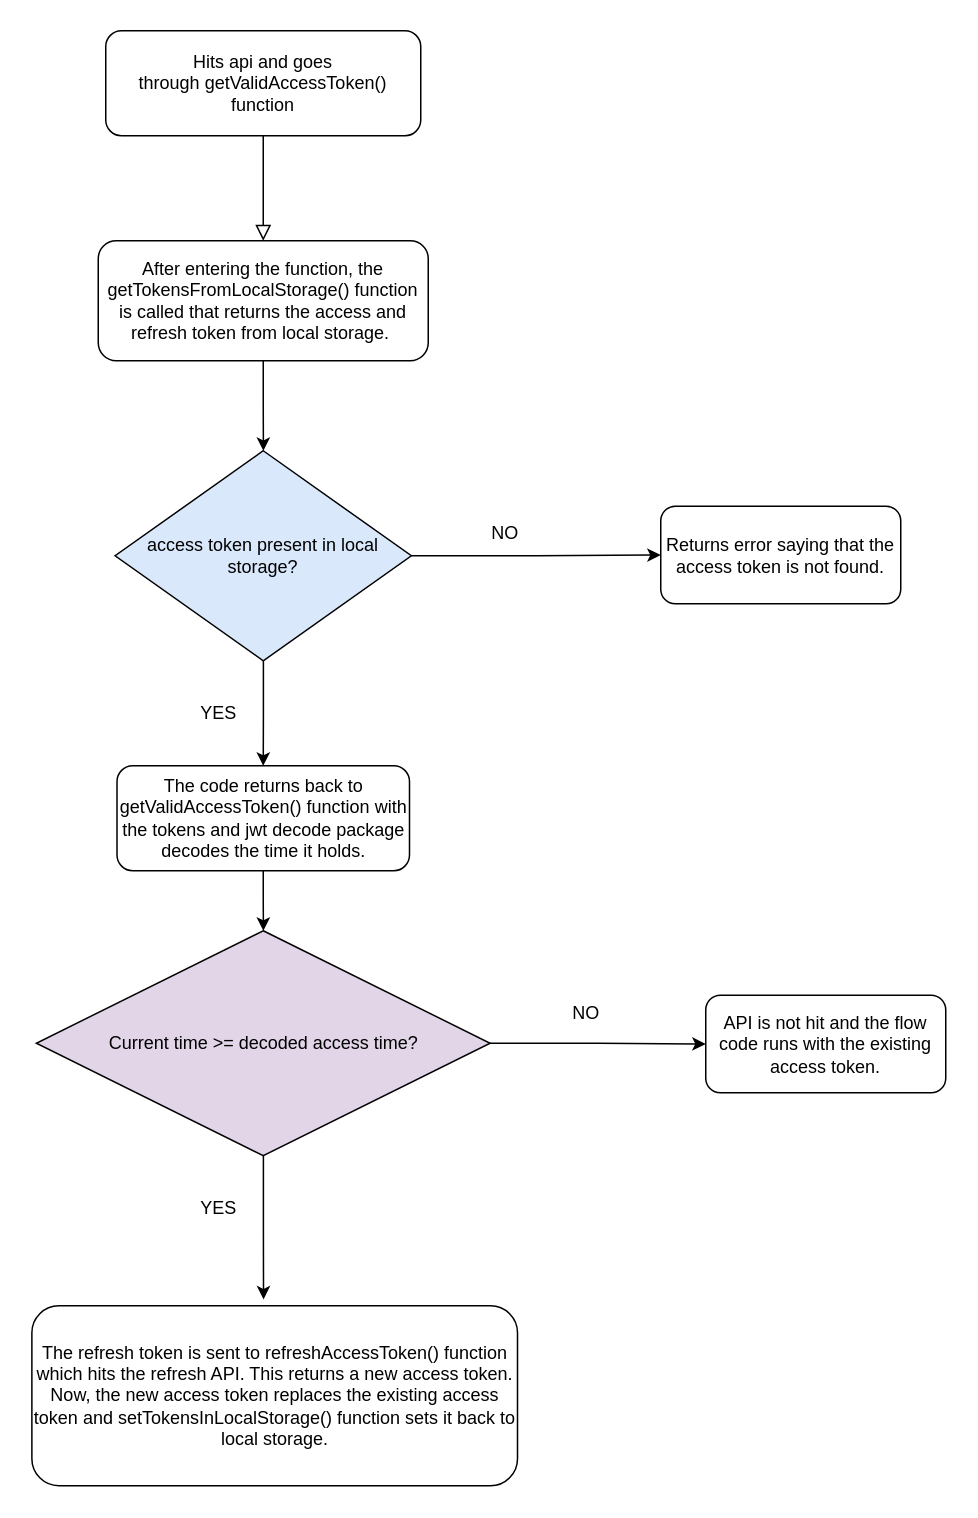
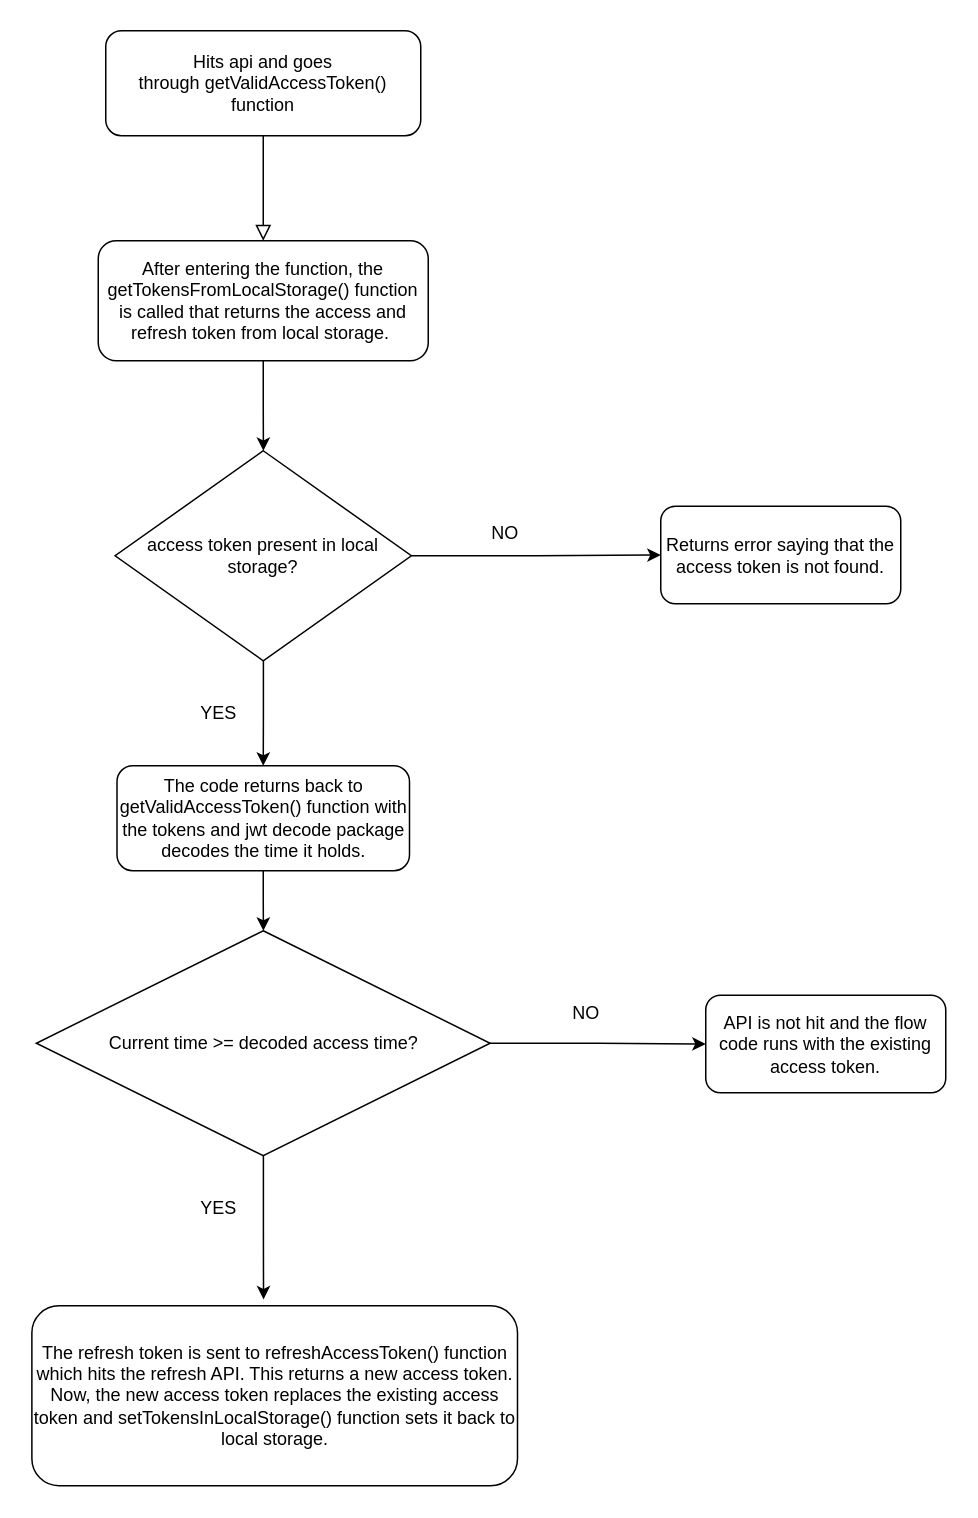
(263, 556) -> (263, 556)
(263, 1043) -> (263, 1043)
